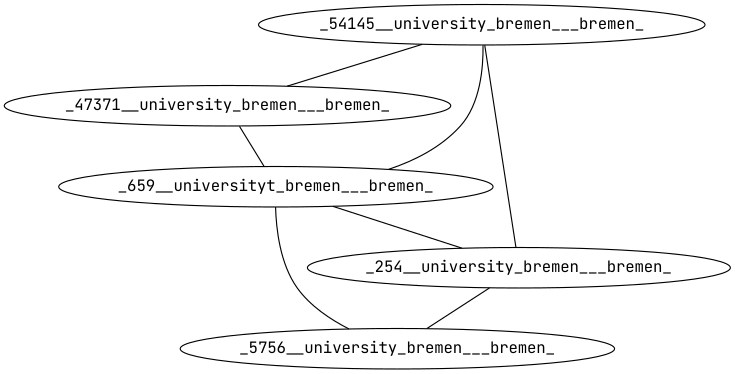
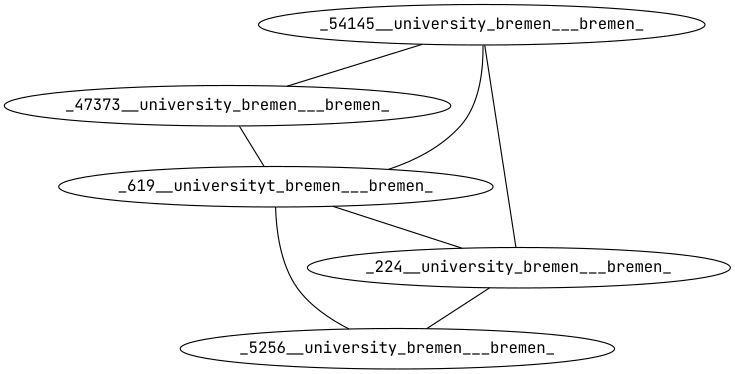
(228, 106) -> (228, 106)
(276, 187) -> (276, 187)
(519, 268) -> (519, 268)
(397, 349) -> (397, 349)
